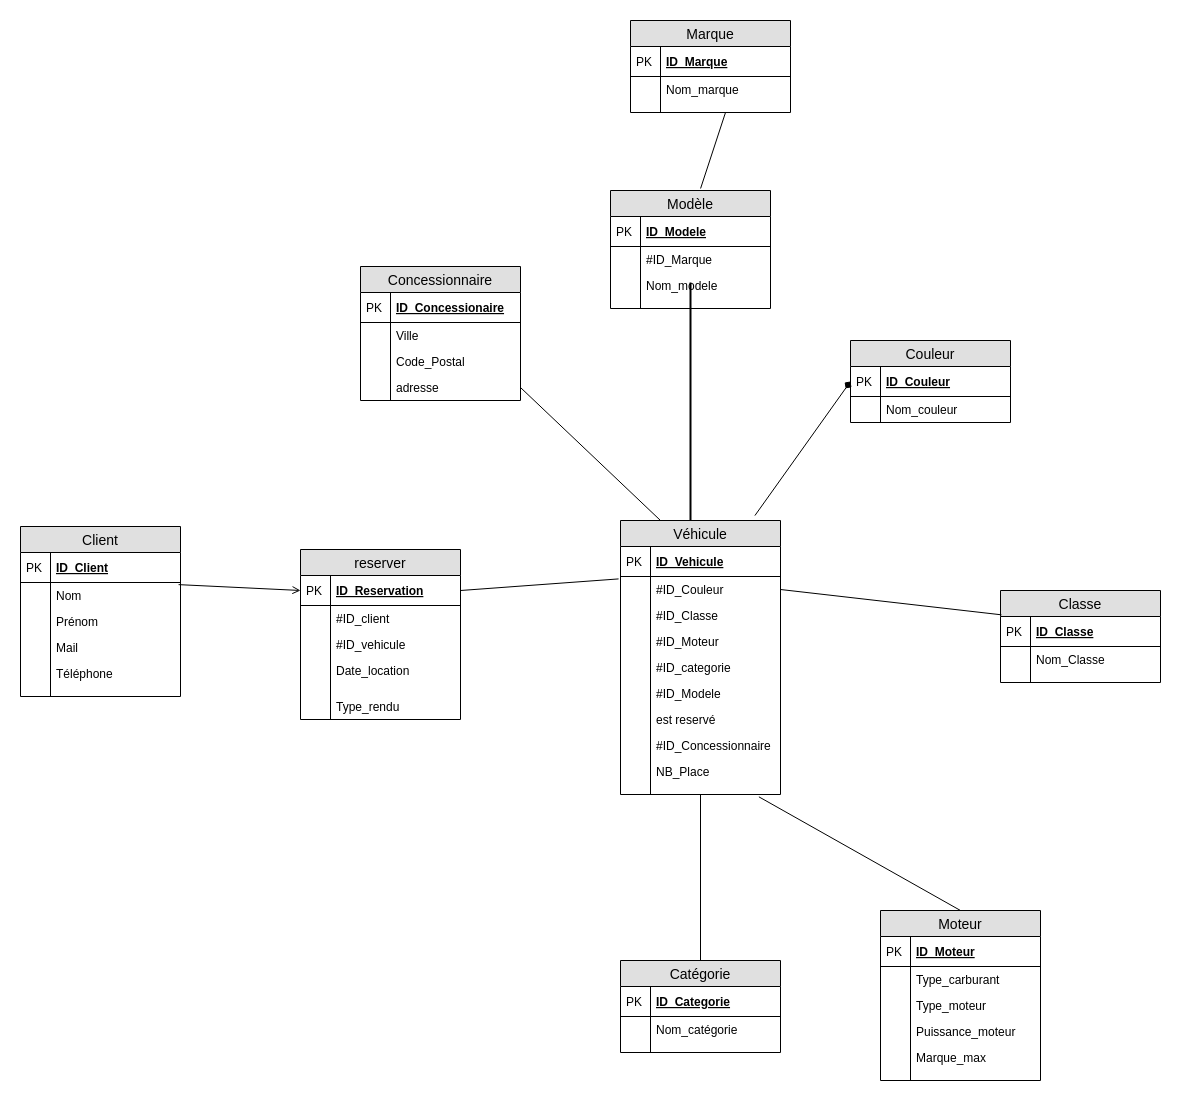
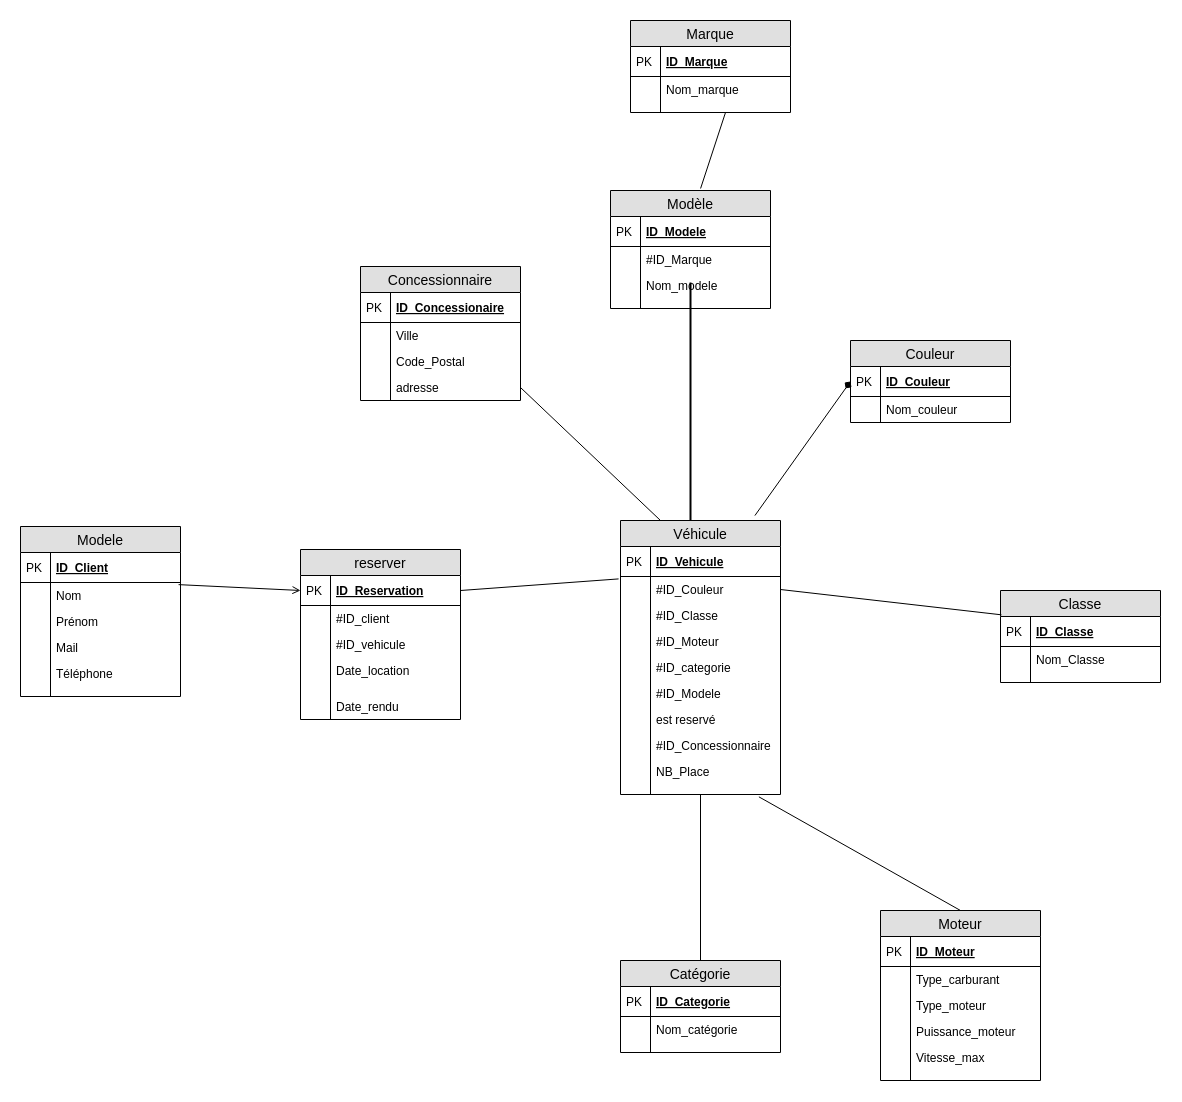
(100, 540) -> (100, 540)
(370, 707) -> (370, 707)
(950, 1058) -> (951, 1058)
